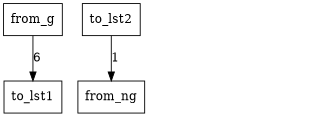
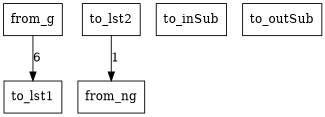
none -> (191, 20)
none -> (282, 20)
